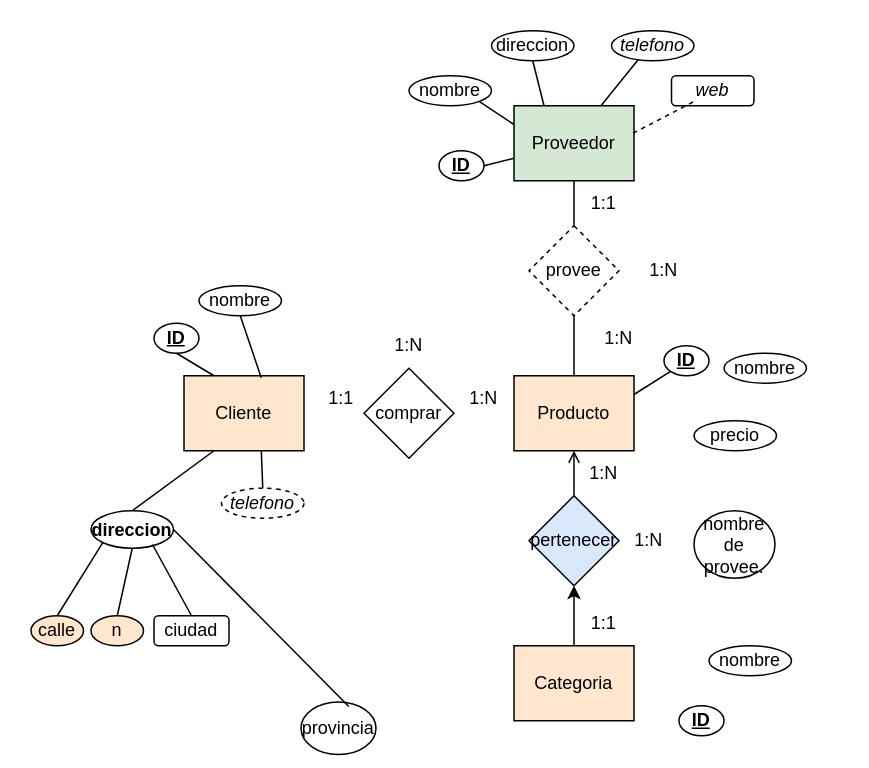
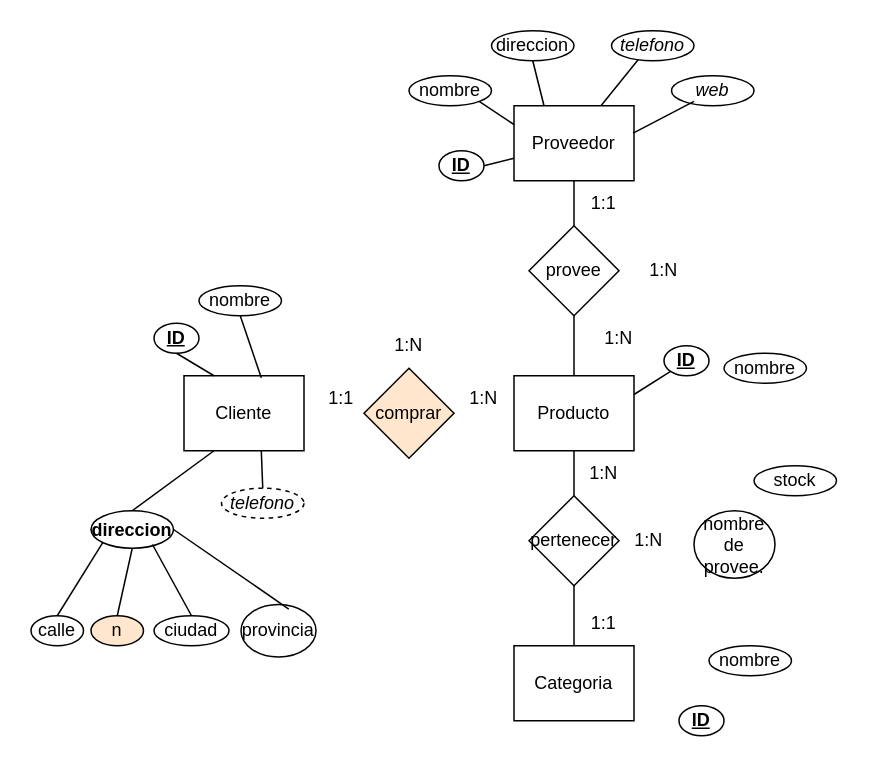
(713, 91) -> (713, 91)
(664, 117) -> (664, 117)
(574, 143) -> (574, 143)
(574, 271) -> (574, 271)
(244, 413) -> (244, 413)
(409, 413) -> (409, 413)
(574, 413) -> (574, 413)
(735, 436) -> none
(574, 457) -> (574, 456)
none -> (795, 481)
(574, 541) -> (574, 541)
(574, 597) -> (574, 593)
(57, 631) -> (57, 631)
(191, 631) -> (191, 631)
(574, 683) -> (574, 683)
(338, 728) -> (278, 631)
